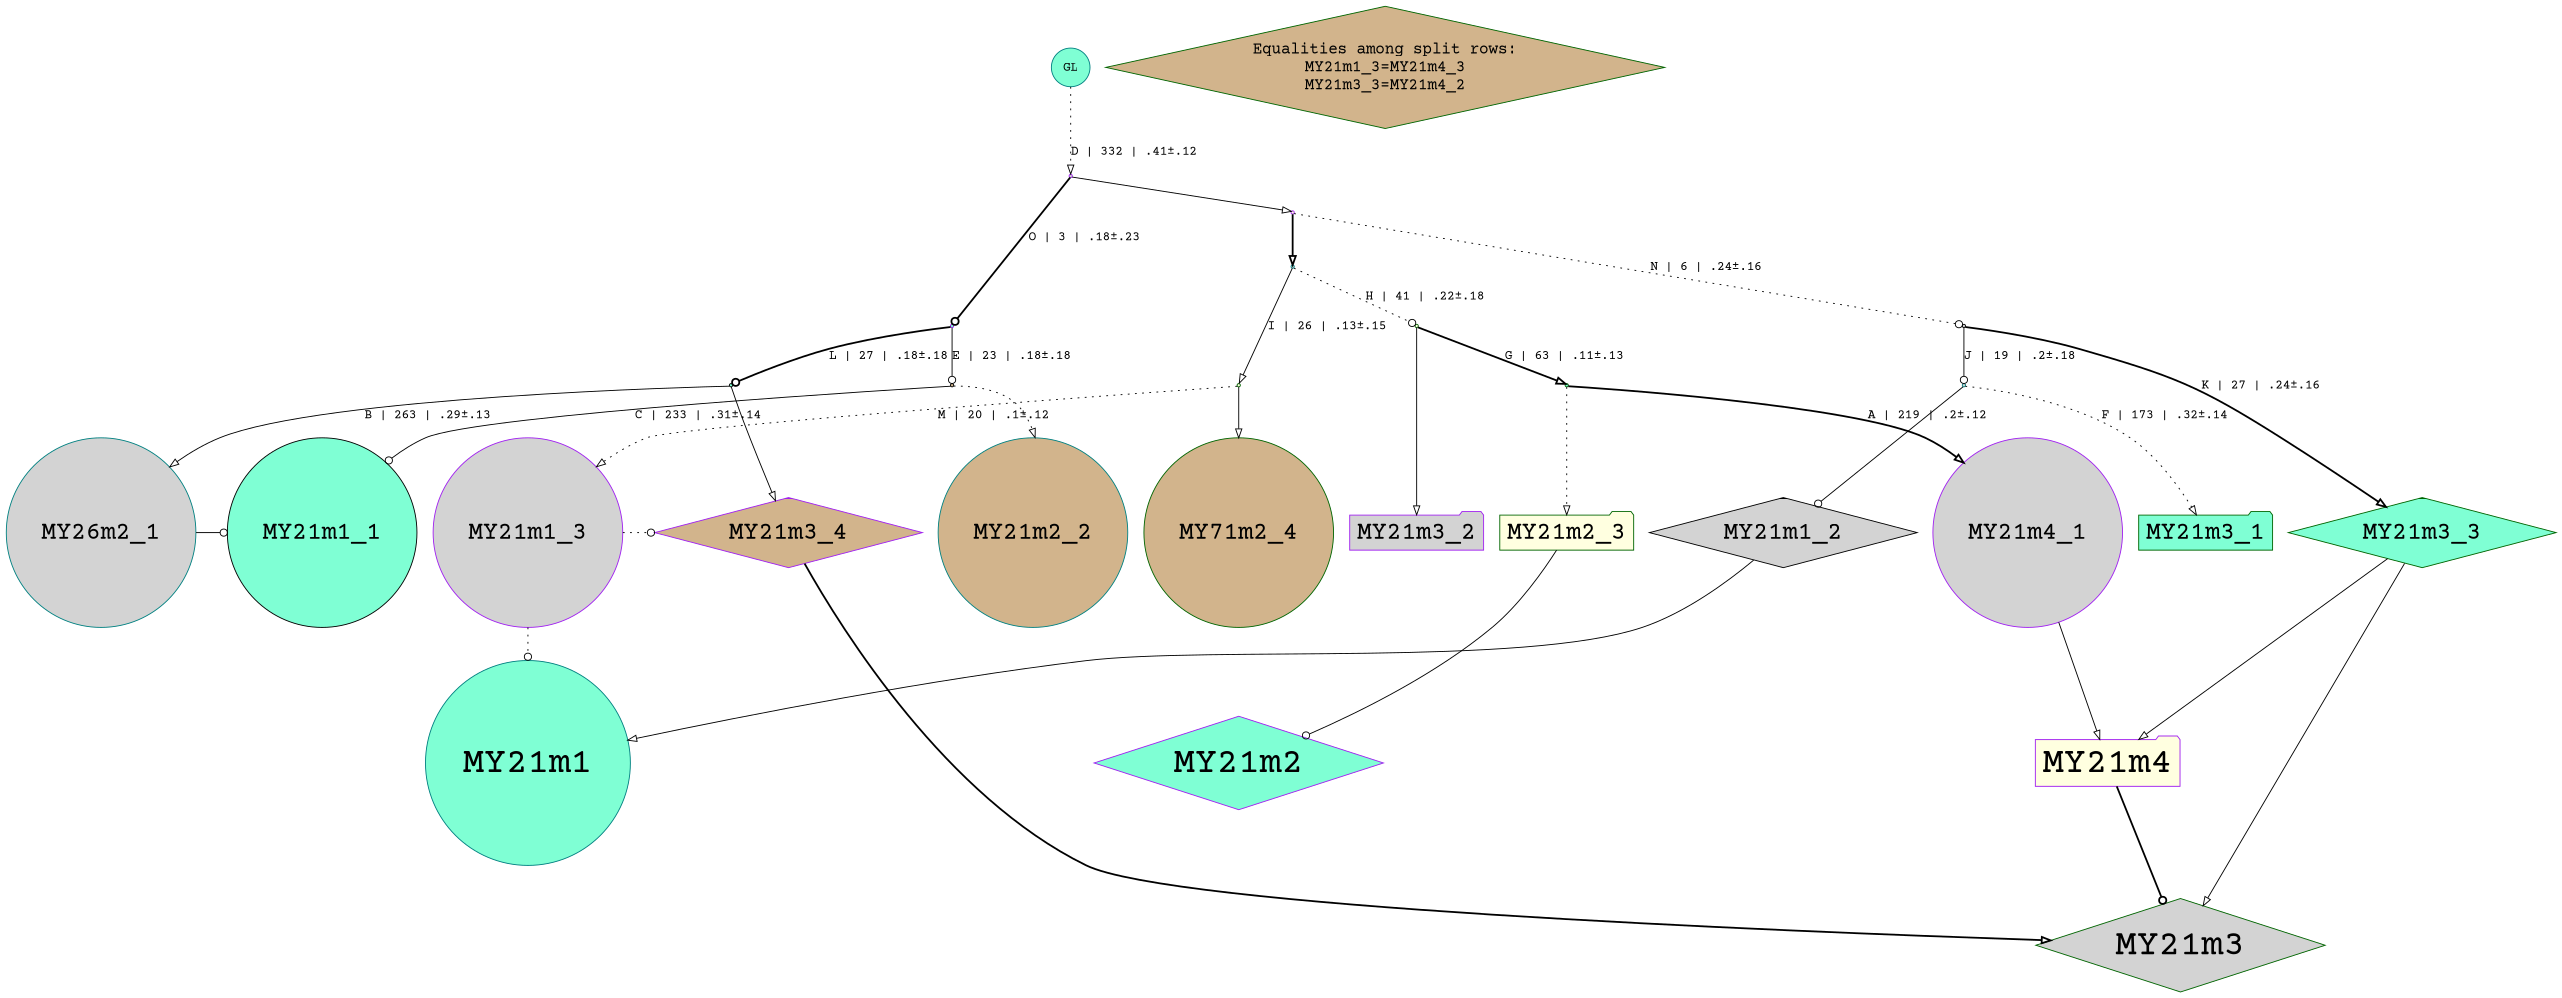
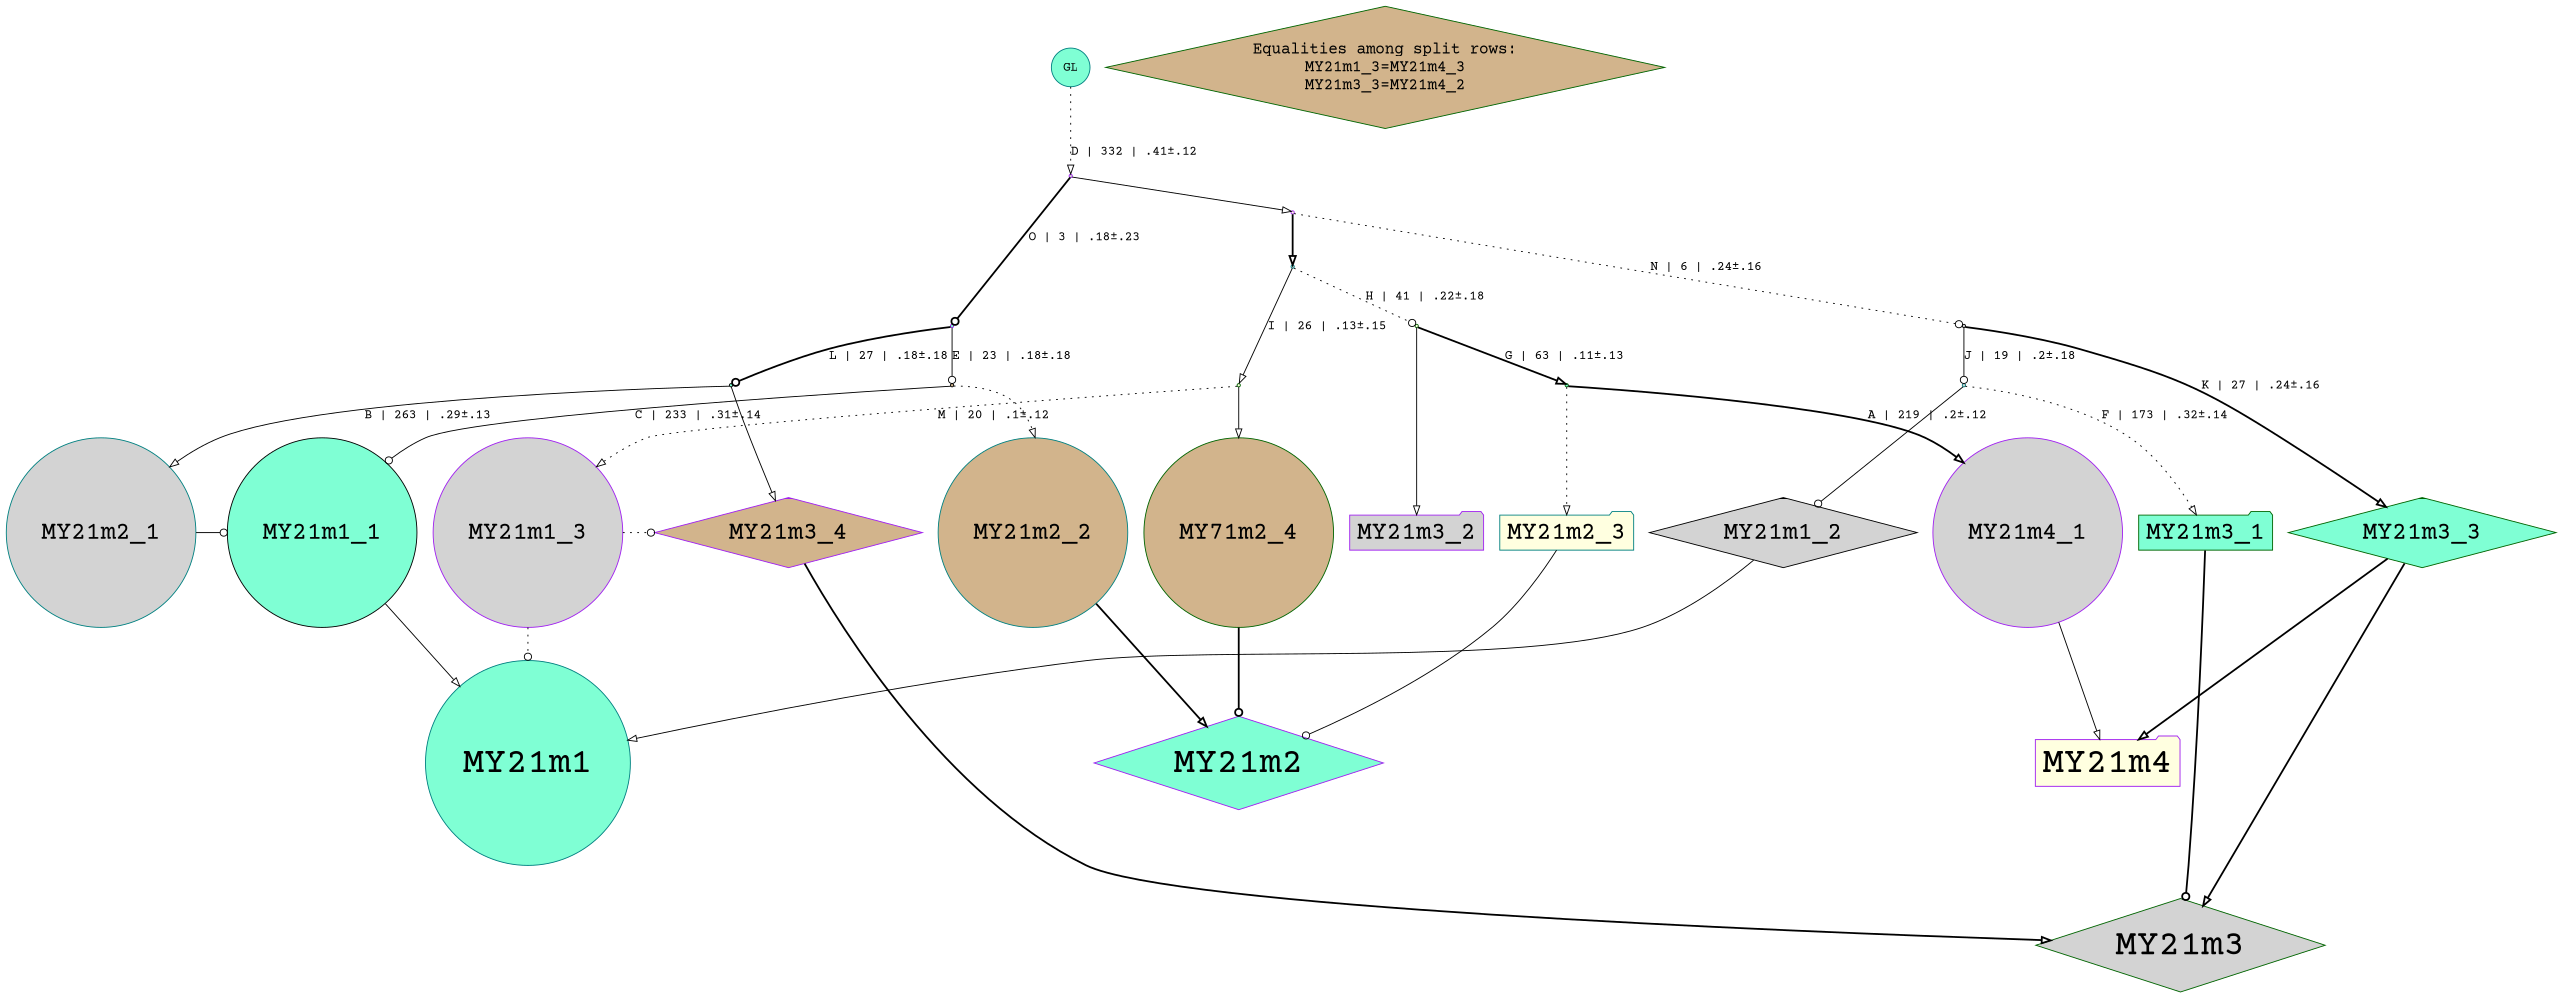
(101, 533) -> (101, 533)
(1567, 533) -> (1567, 533)
none -> (419, 642)
(2267, 646) -> (2267, 646)
none -> (1151, 665)
none -> (1239, 668)
(2306, 731) -> (2306, 731)
(2139, 842) -> (2198, 722)
